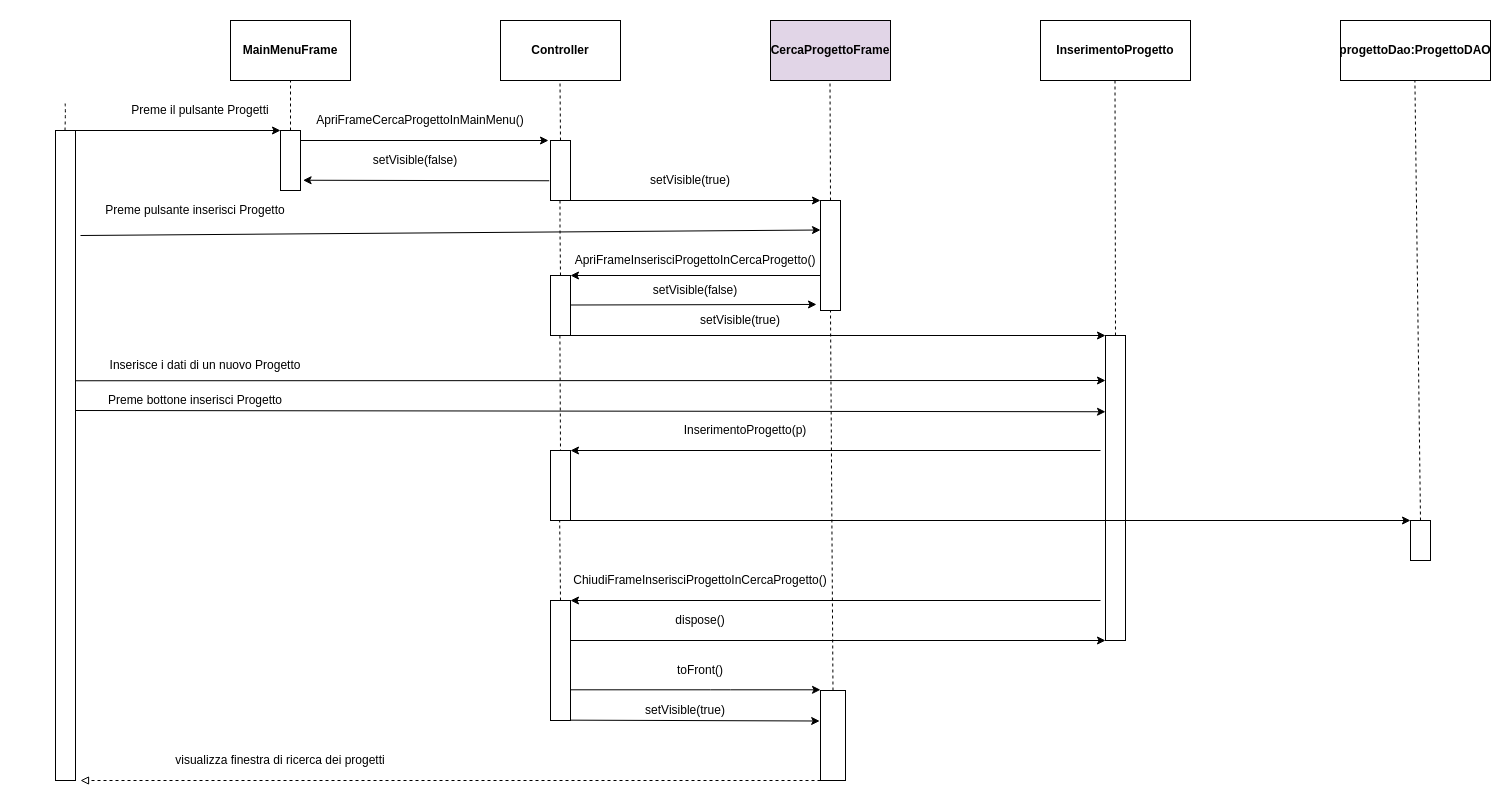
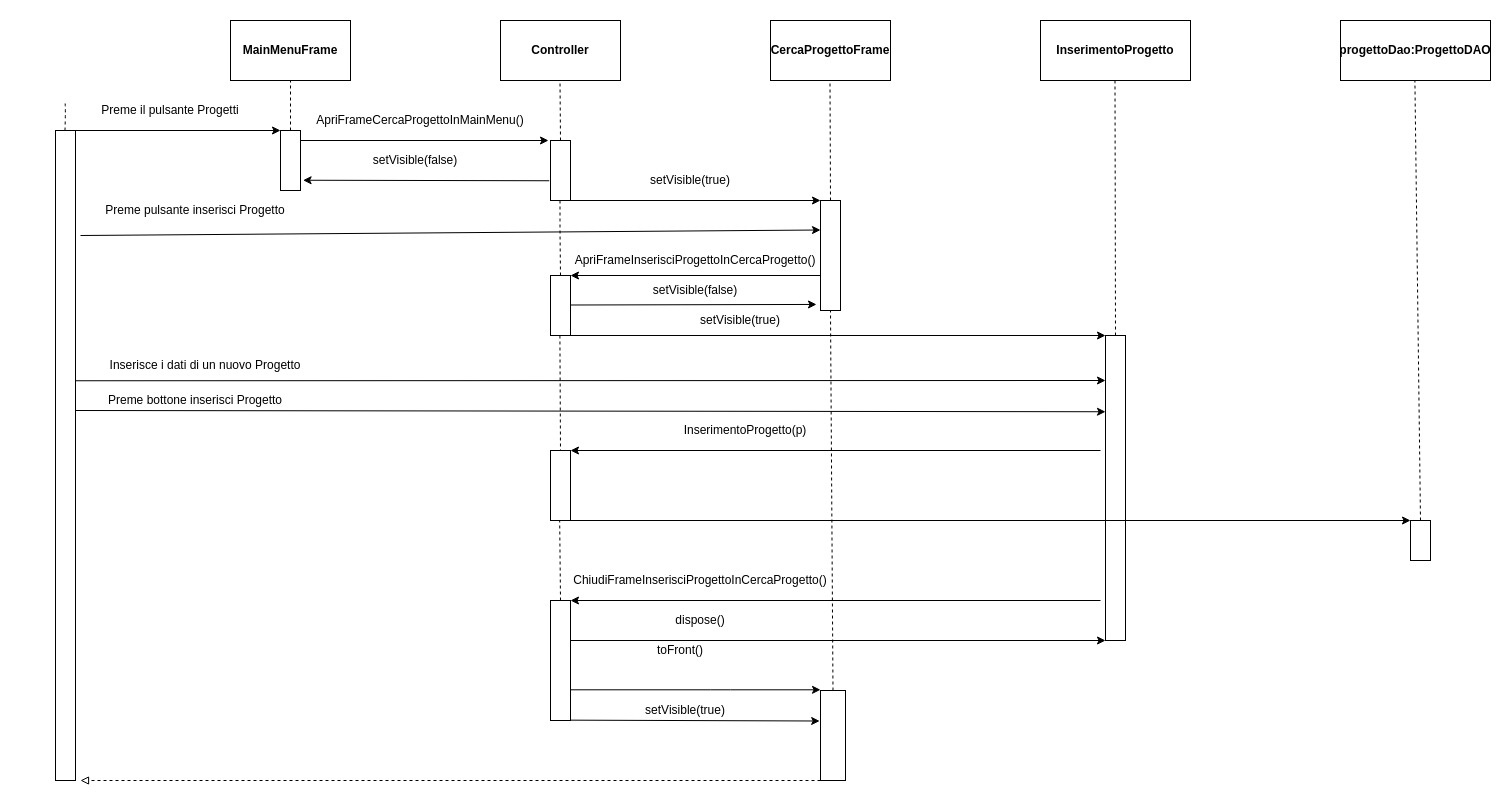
(831, 51) -> (831, 51)
(201, 111) -> (171, 111)
(701, 671) -> (681, 651)
(281, 761) -> none
